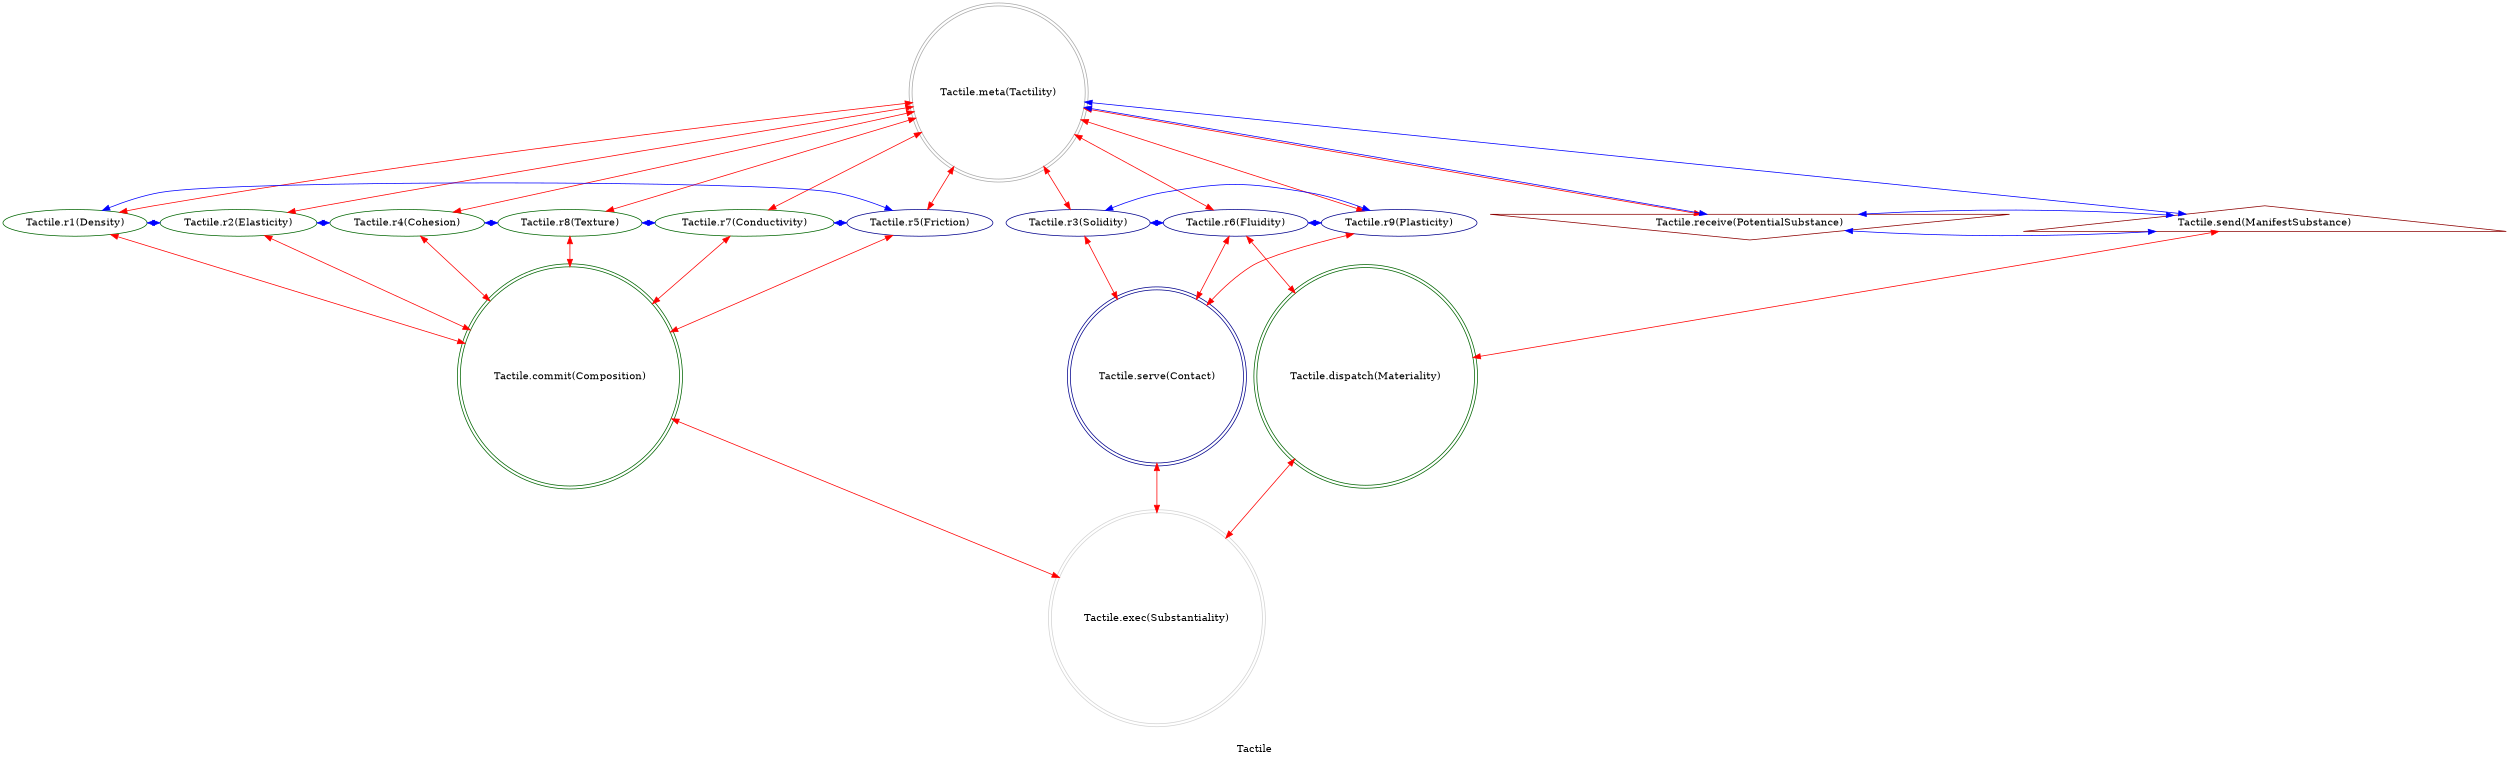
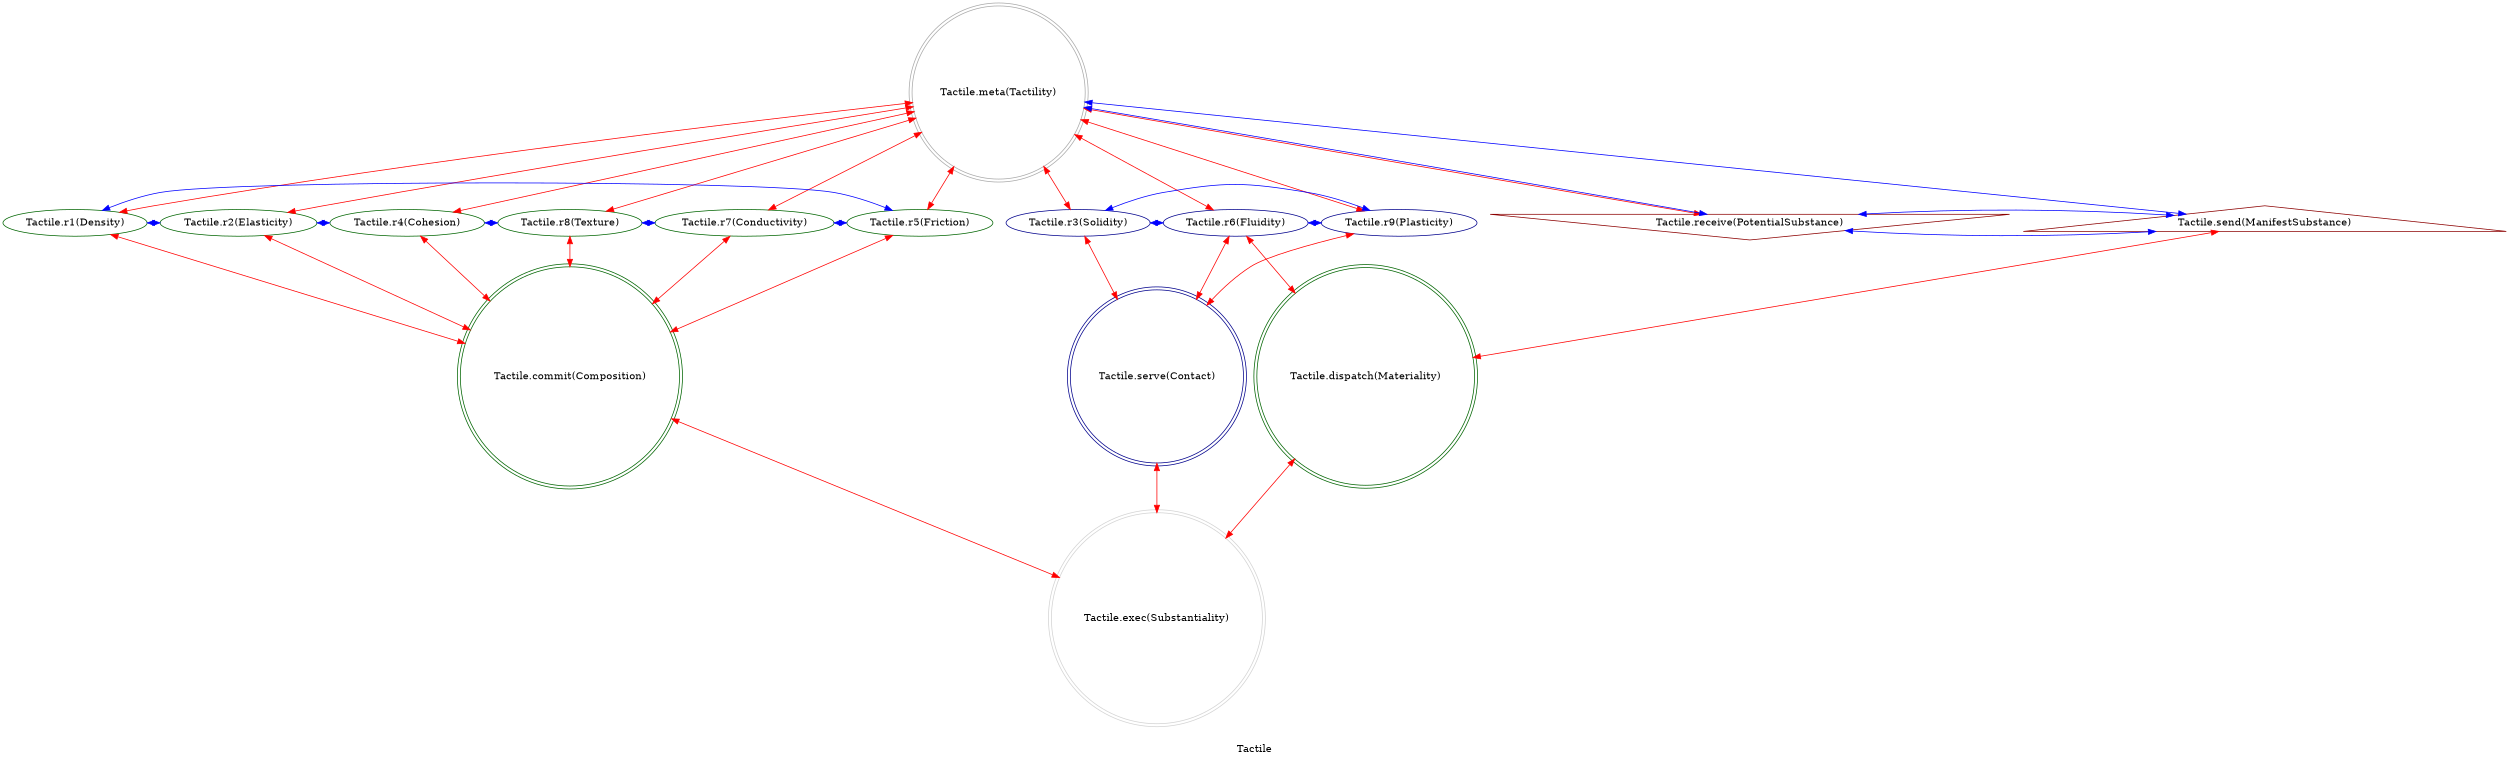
(920, 223) -> (920, 223)
